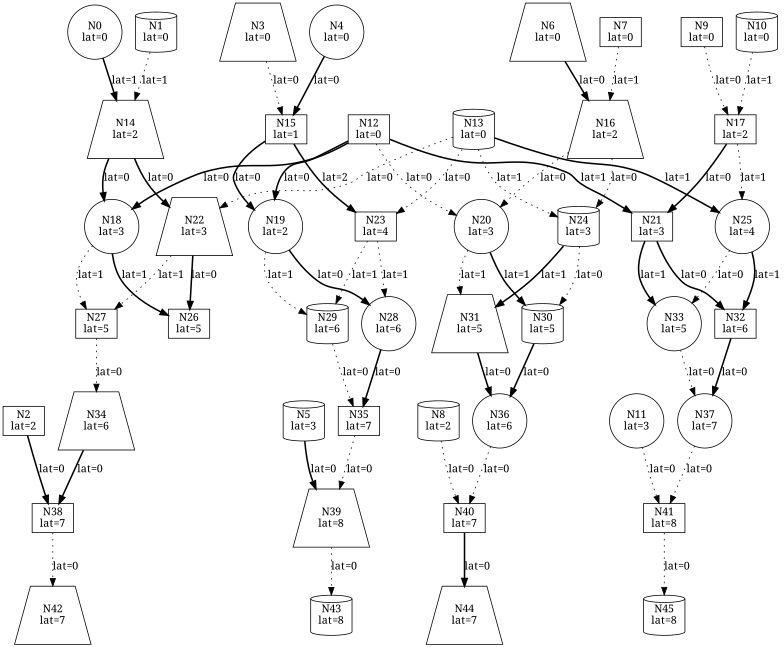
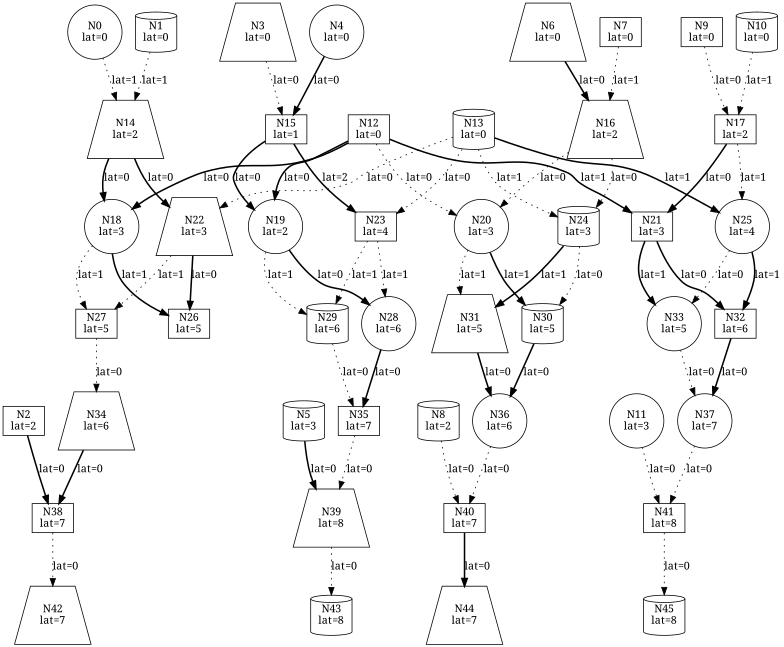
(108, 75) -> (108, 75)
